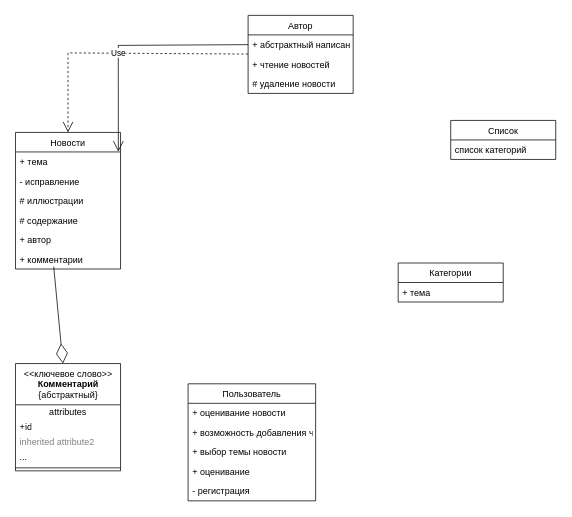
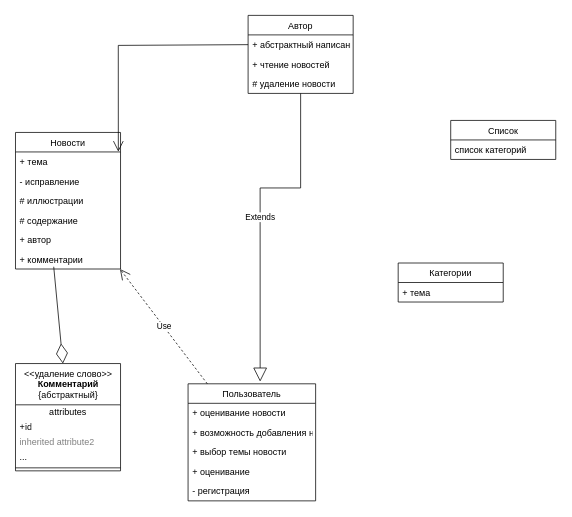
(163, 53) -> none
none -> (260, 210)
none -> (163, 326)
(68, 385) -> (68, 385)
(267, 433) -> (272, 433)
